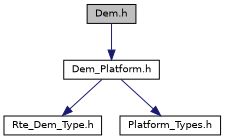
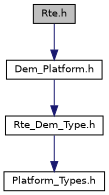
(112, 14) -> (54, 14)
(137, 94) -> (54, 148)
